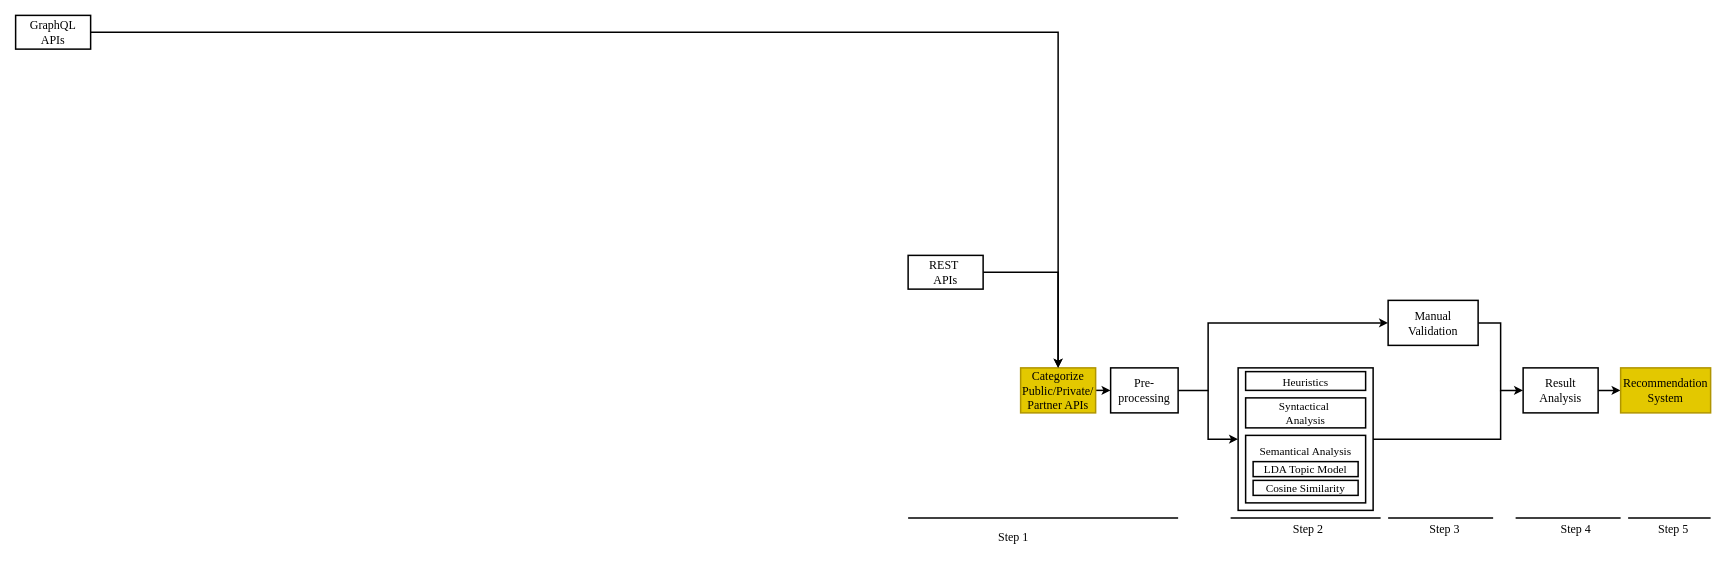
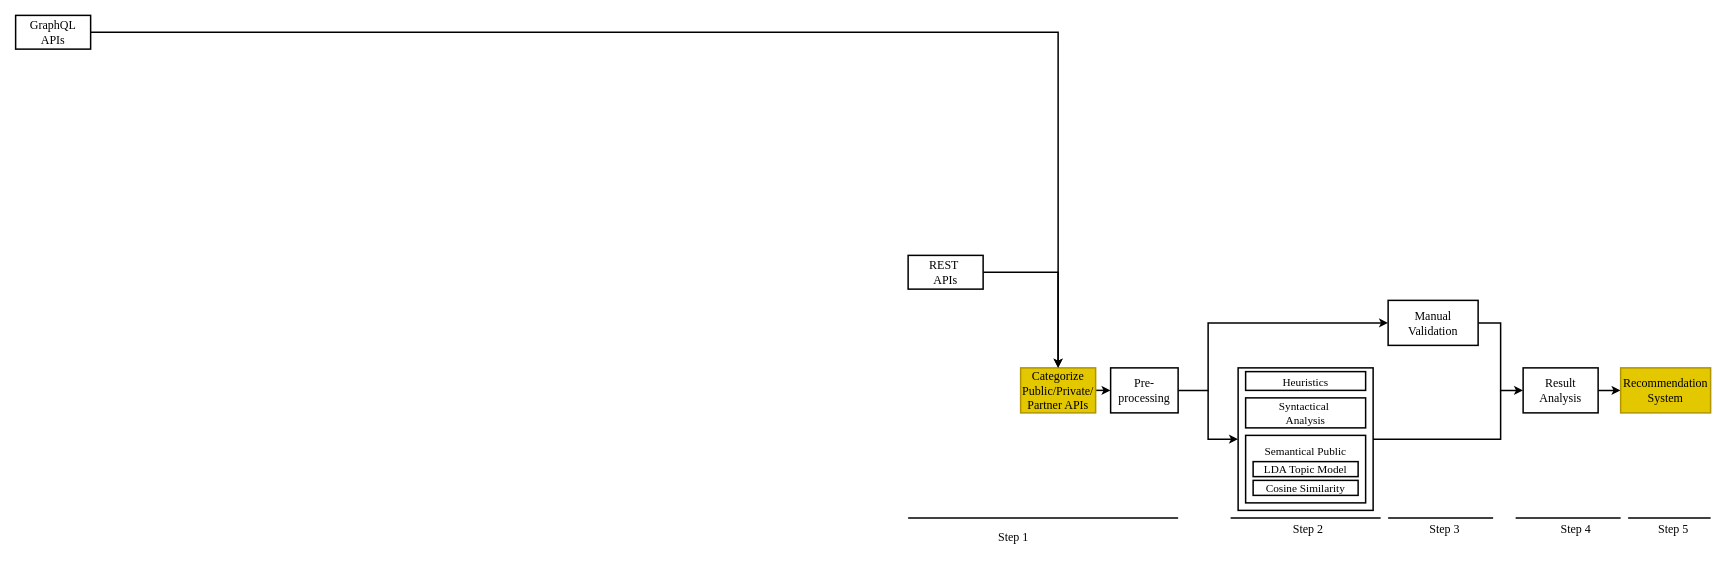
(1305, 450) -> (1305, 450)
